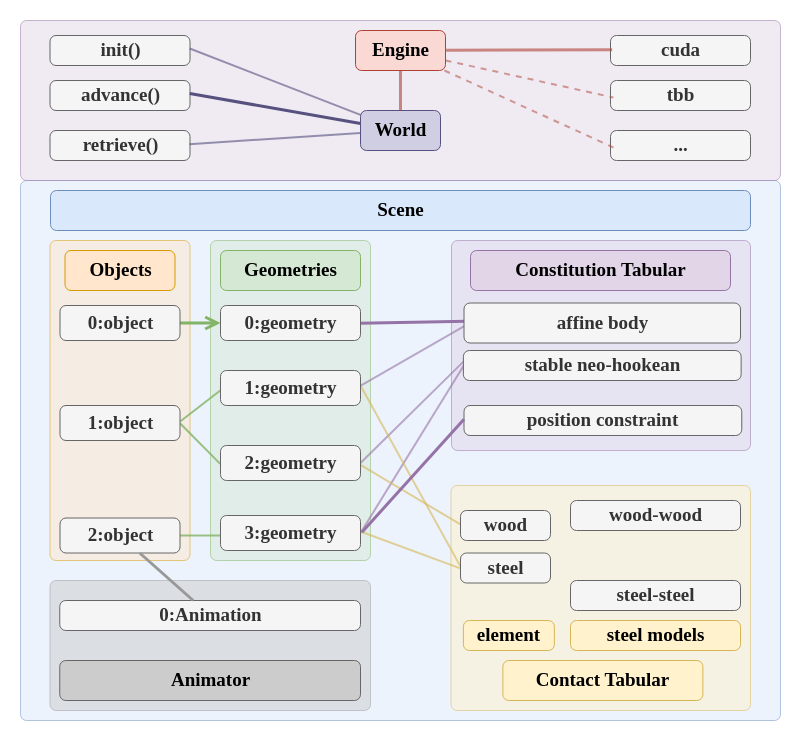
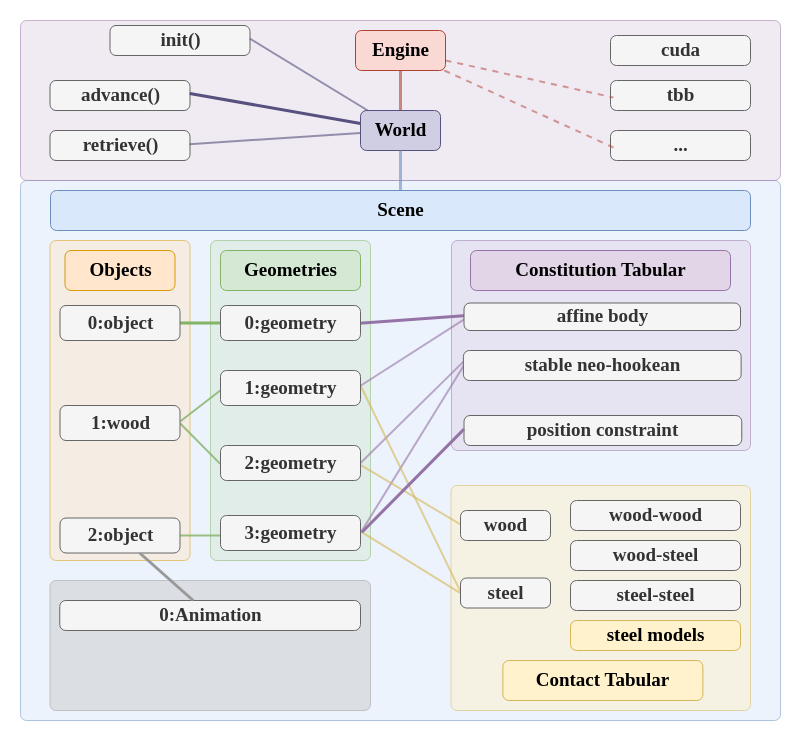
(529, 50) -> none
(120, 51) -> (180, 41)
none -> (401, 171)
(210, 323) -> (213, 323)
(602, 323) -> (602, 317)
(603, 421) -> (603, 431)
(121, 424) -> (121, 424)
none -> (656, 556)
(506, 568) -> (506, 593)
(509, 636) -> none
(210, 681) -> none
